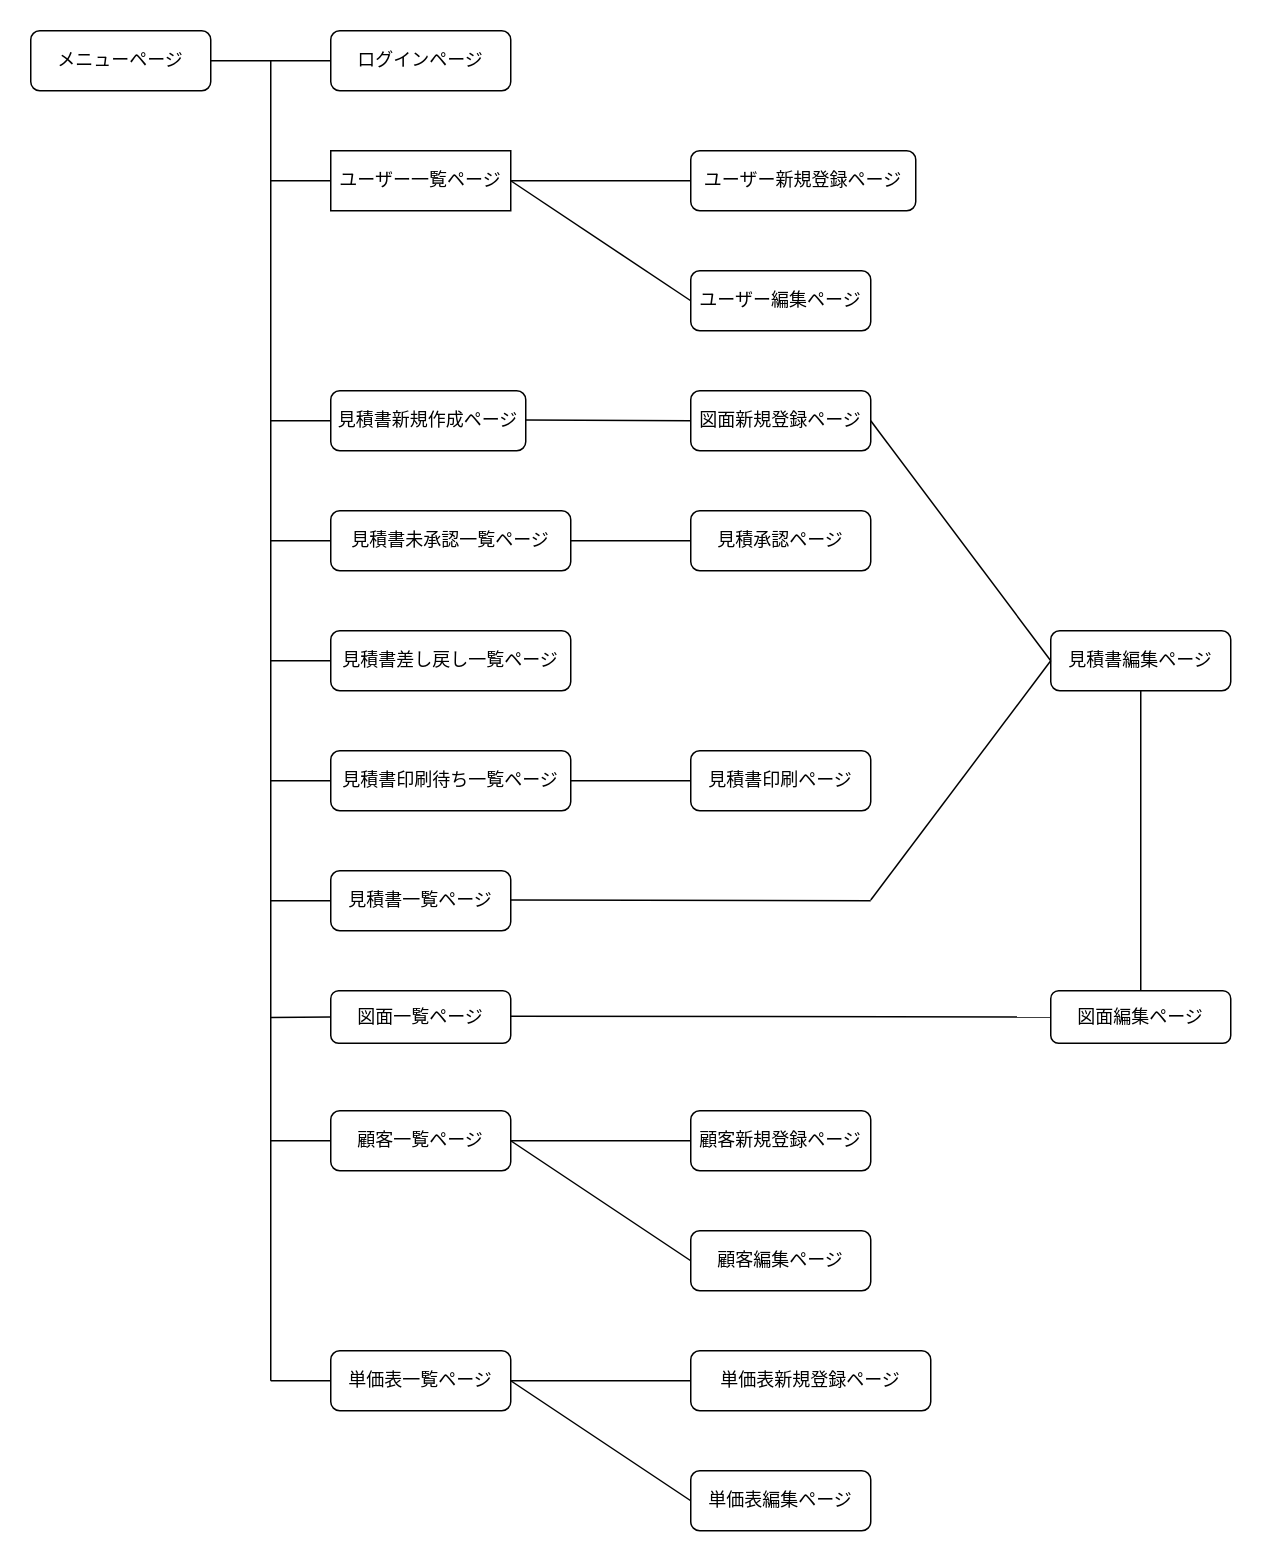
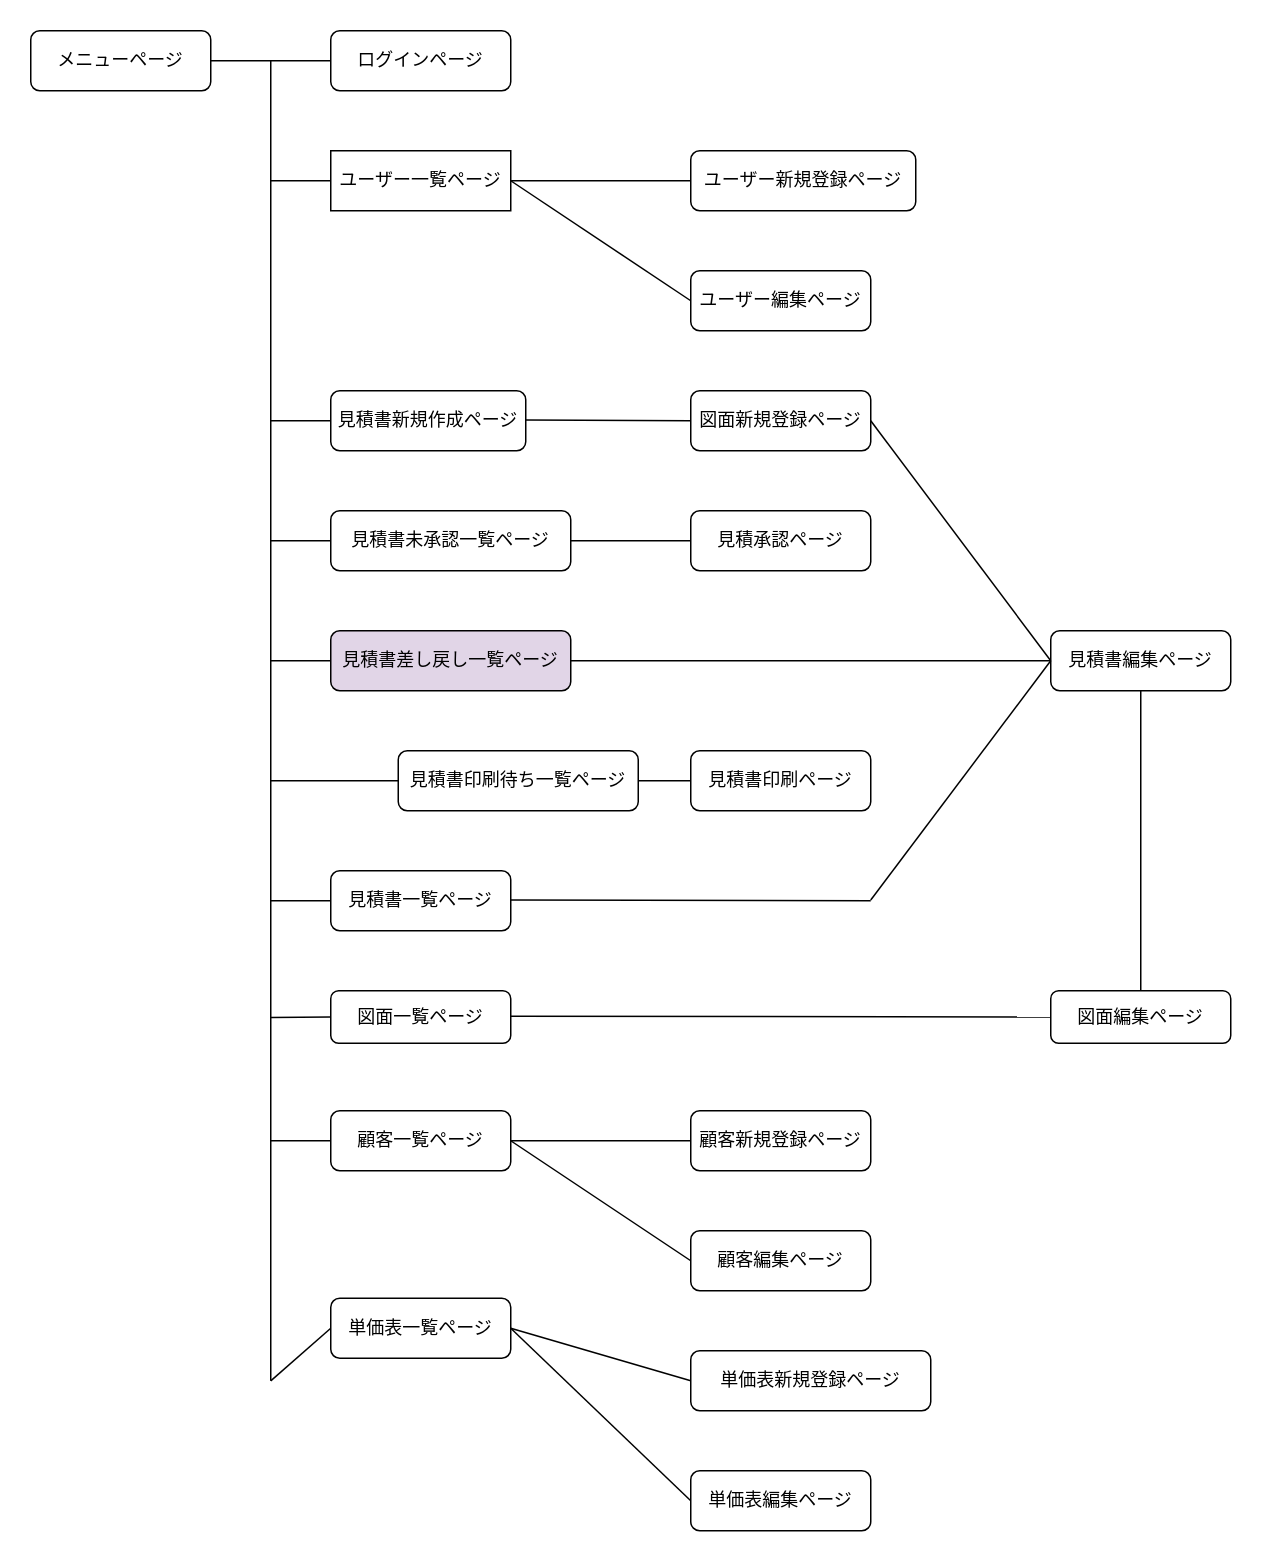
(451, 661) -> (451, 661)
none -> (808, 661)
(451, 781) -> (518, 781)
(421, 1381) -> (421, 1328)
